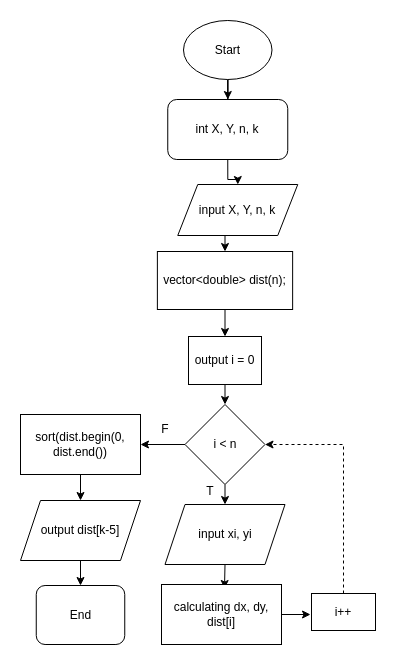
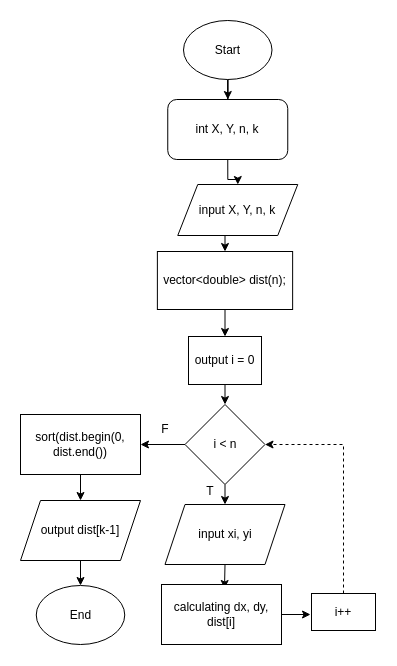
(81, 531) -> (81, 531)
(81, 615) -> (81, 615)
